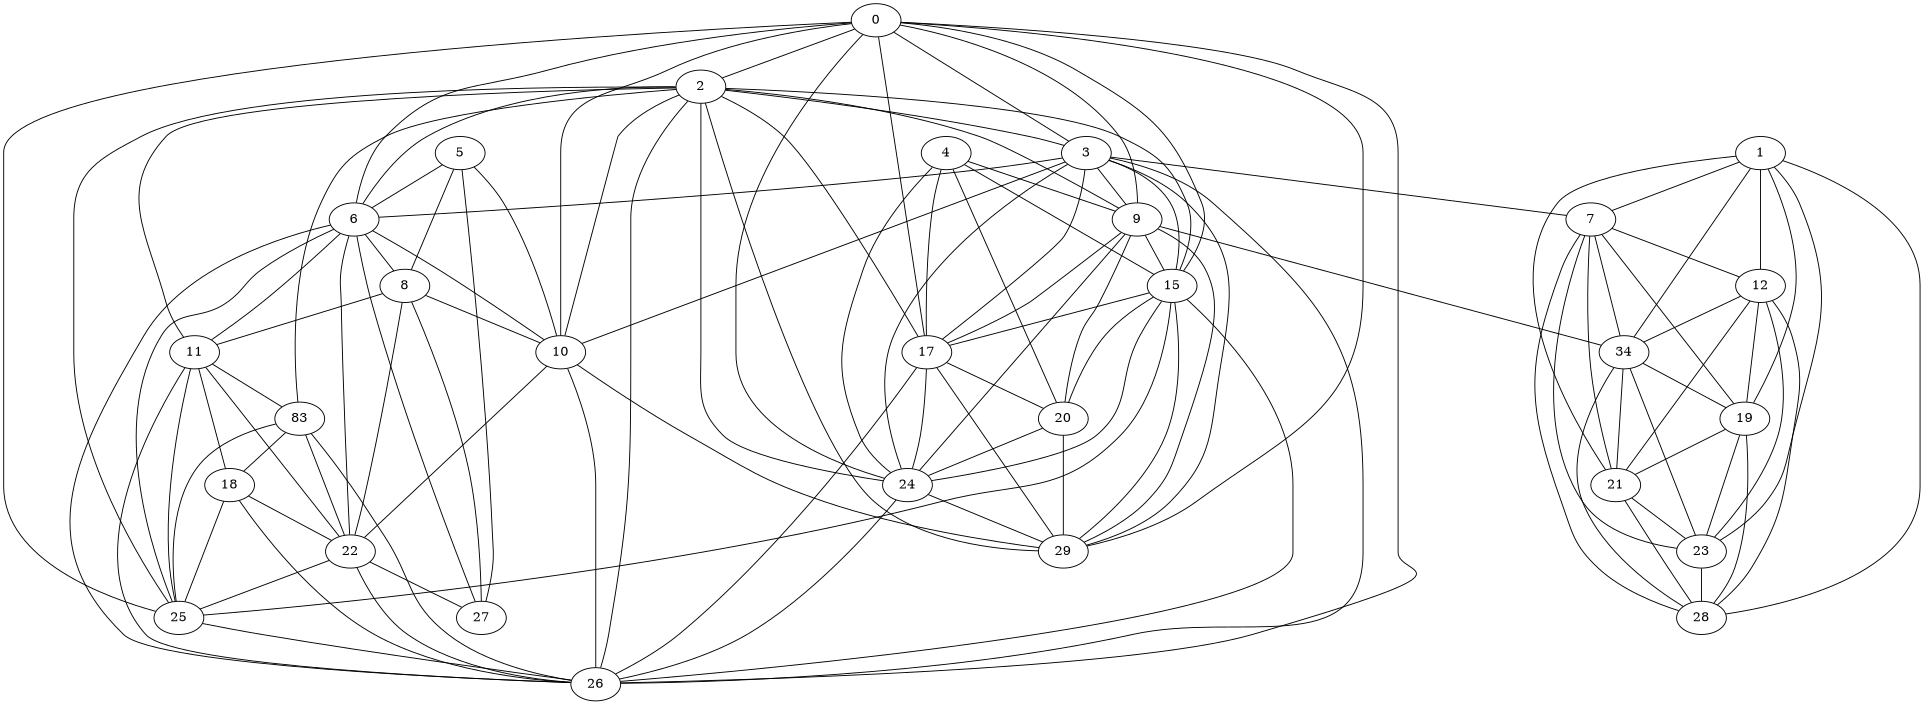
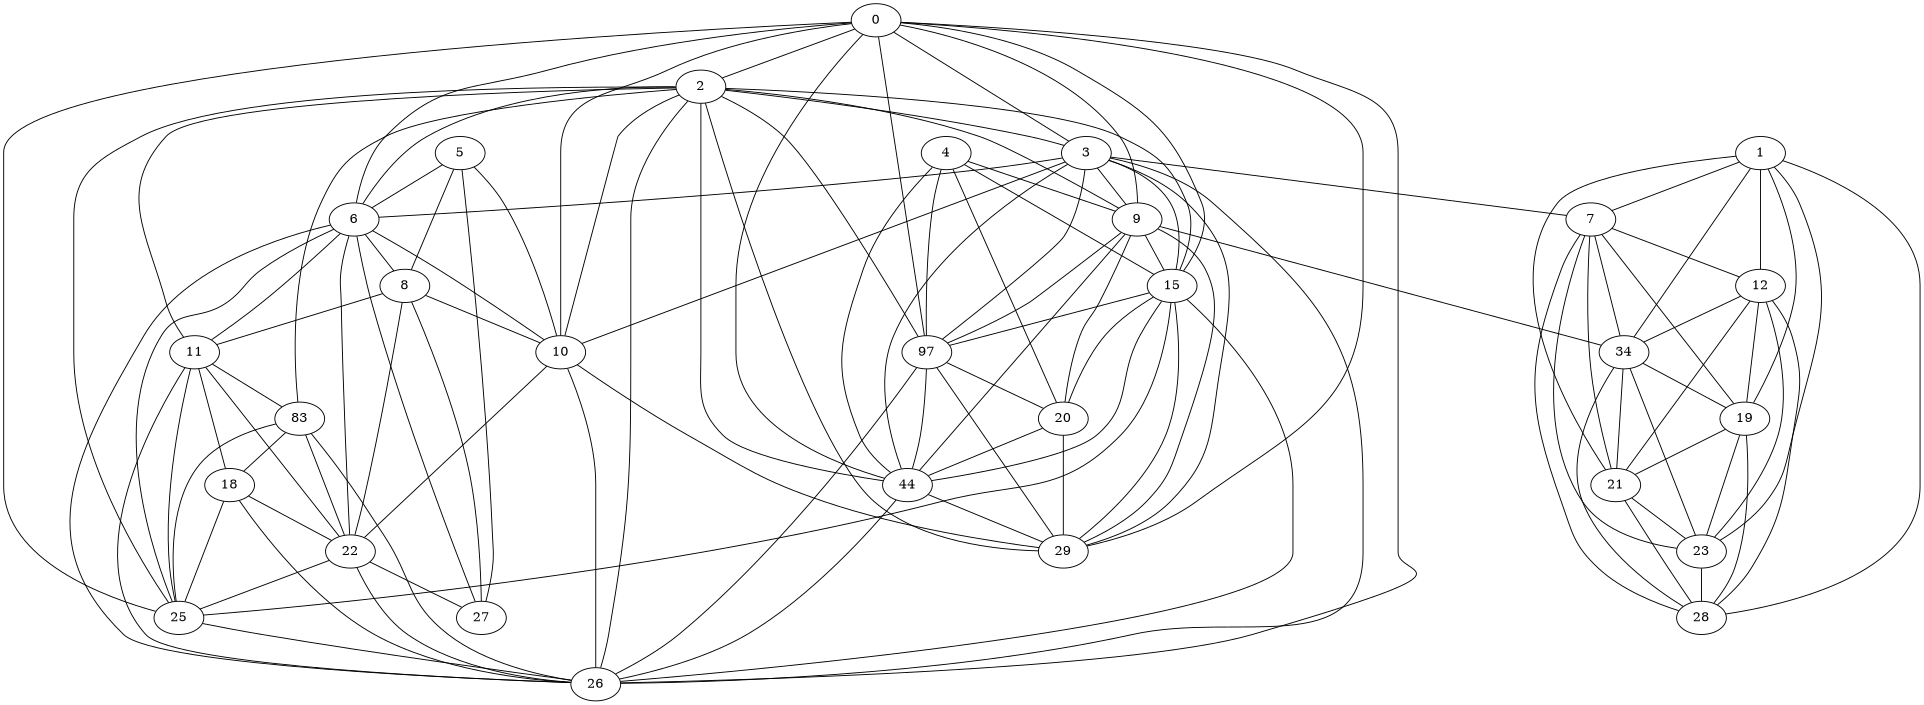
(927, 352) -> (927, 352)
(907, 485) -> (907, 485)
